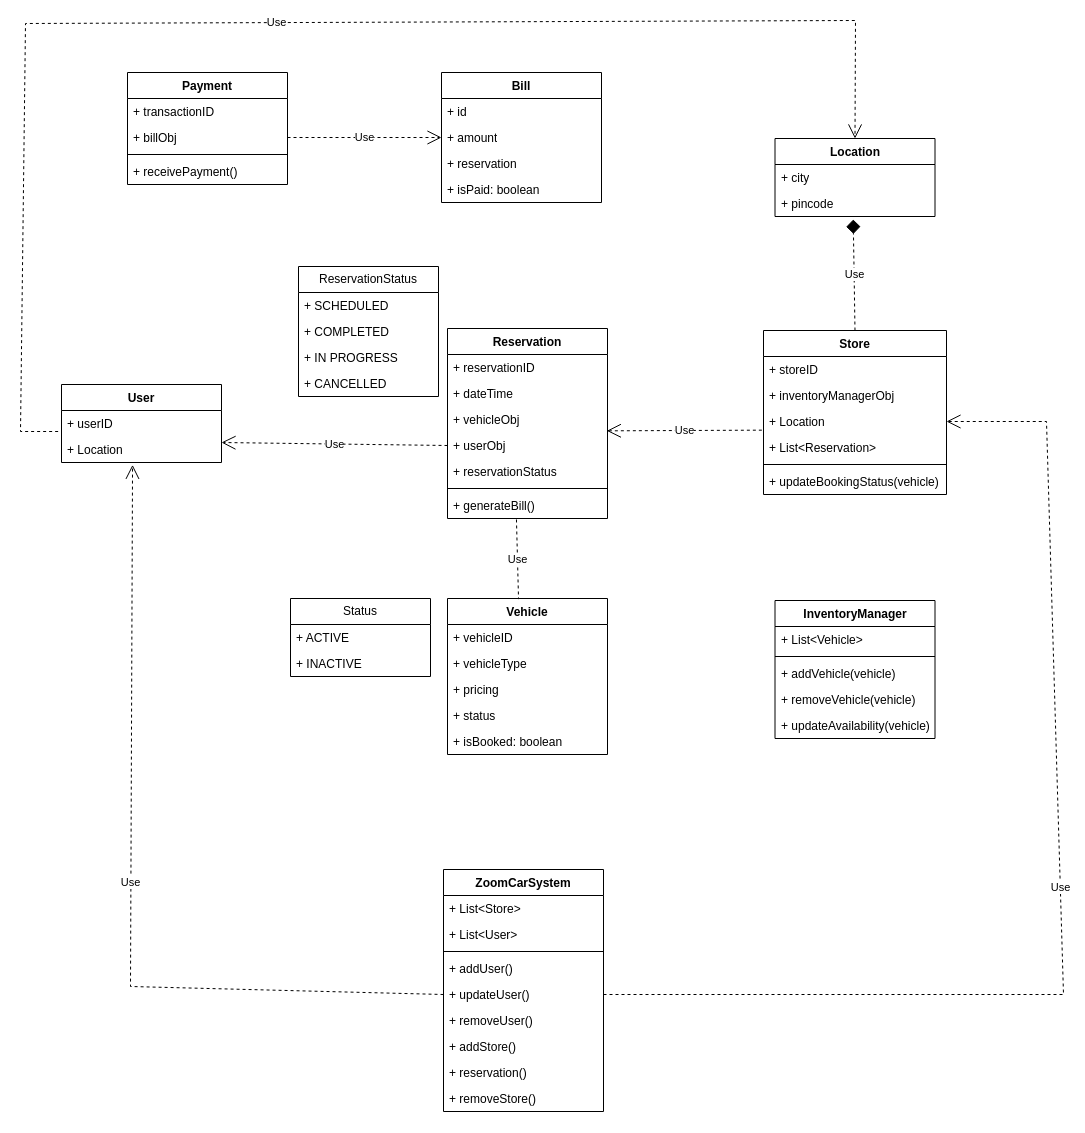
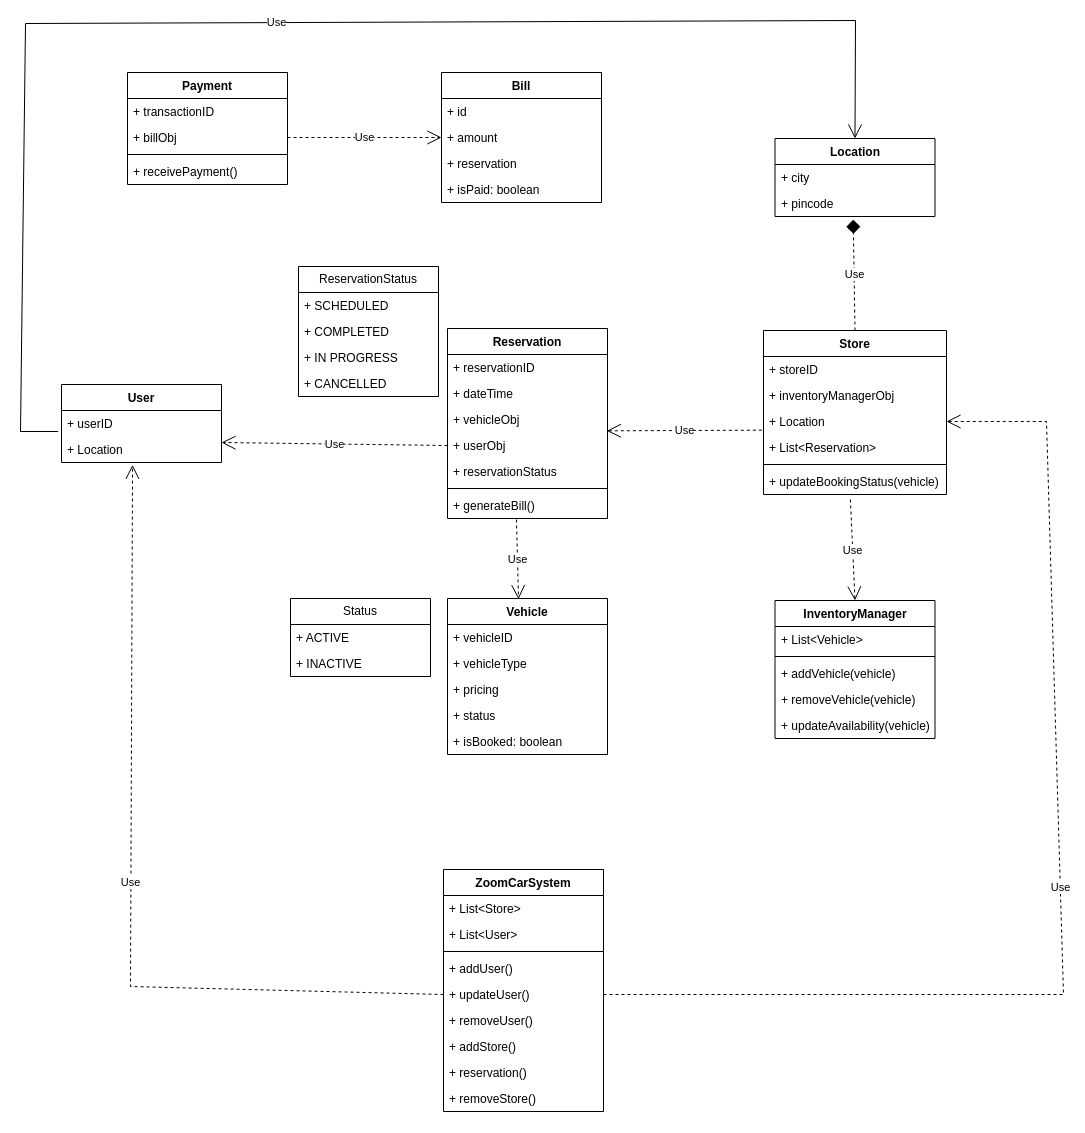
(24, 126) -> (24, 126)
none -> (853, 549)
(518, 594) -> (518, 594)
